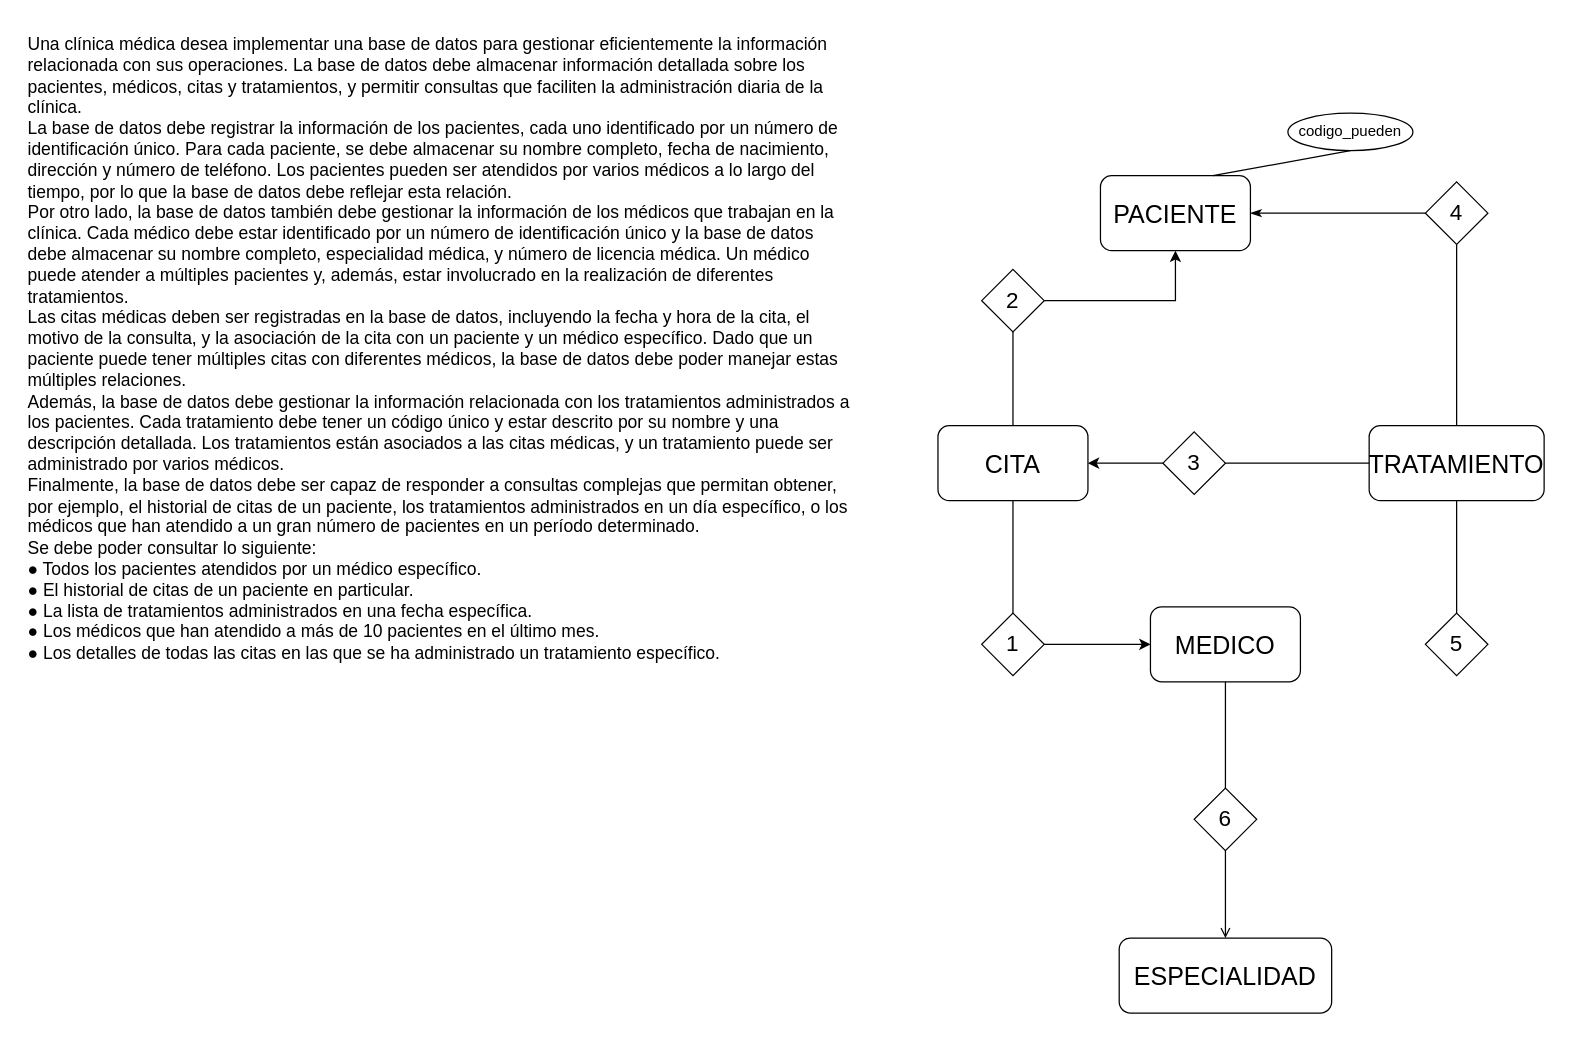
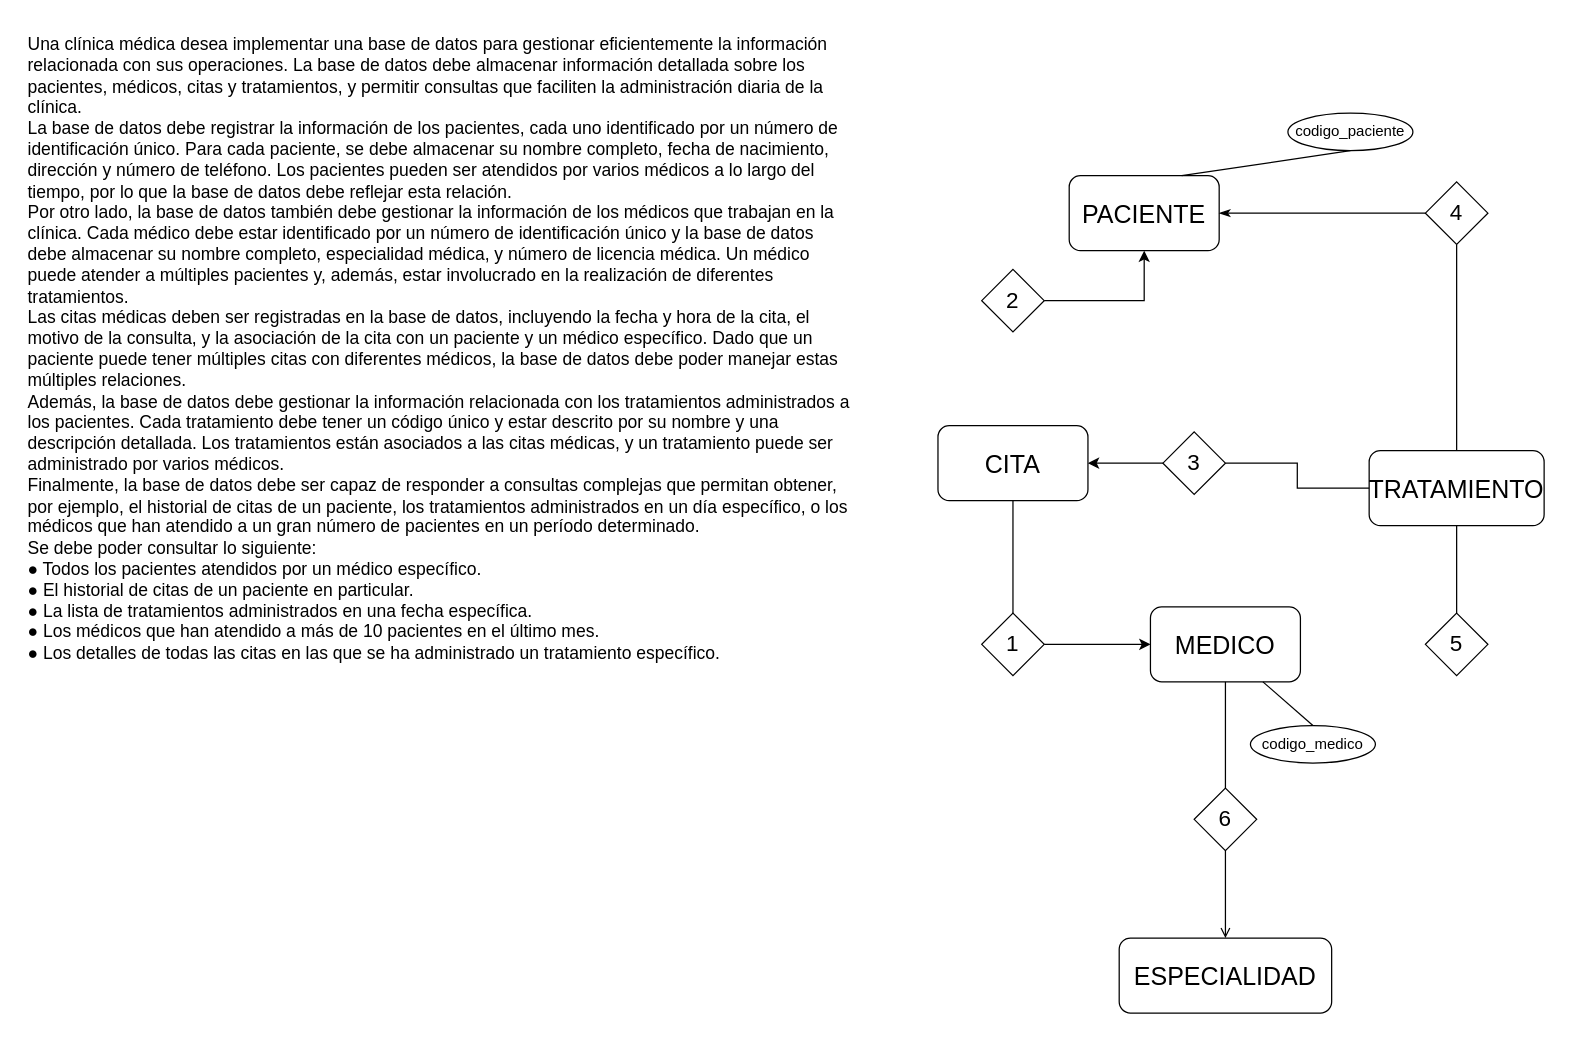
(1351, 132) -> (1351, 132)
(1176, 213) -> (1144, 213)
(1013, 378) -> none
(1457, 463) -> (1457, 488)
none -> (1288, 704)
none -> (1313, 744)
